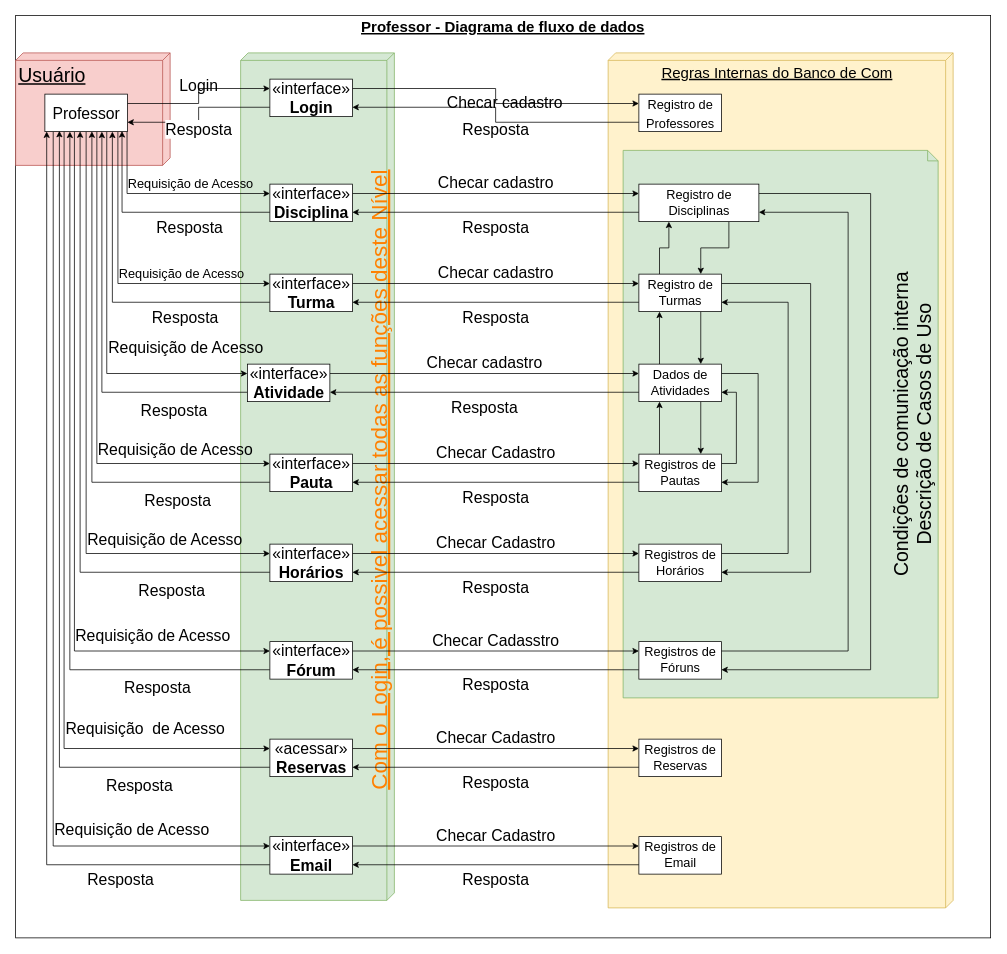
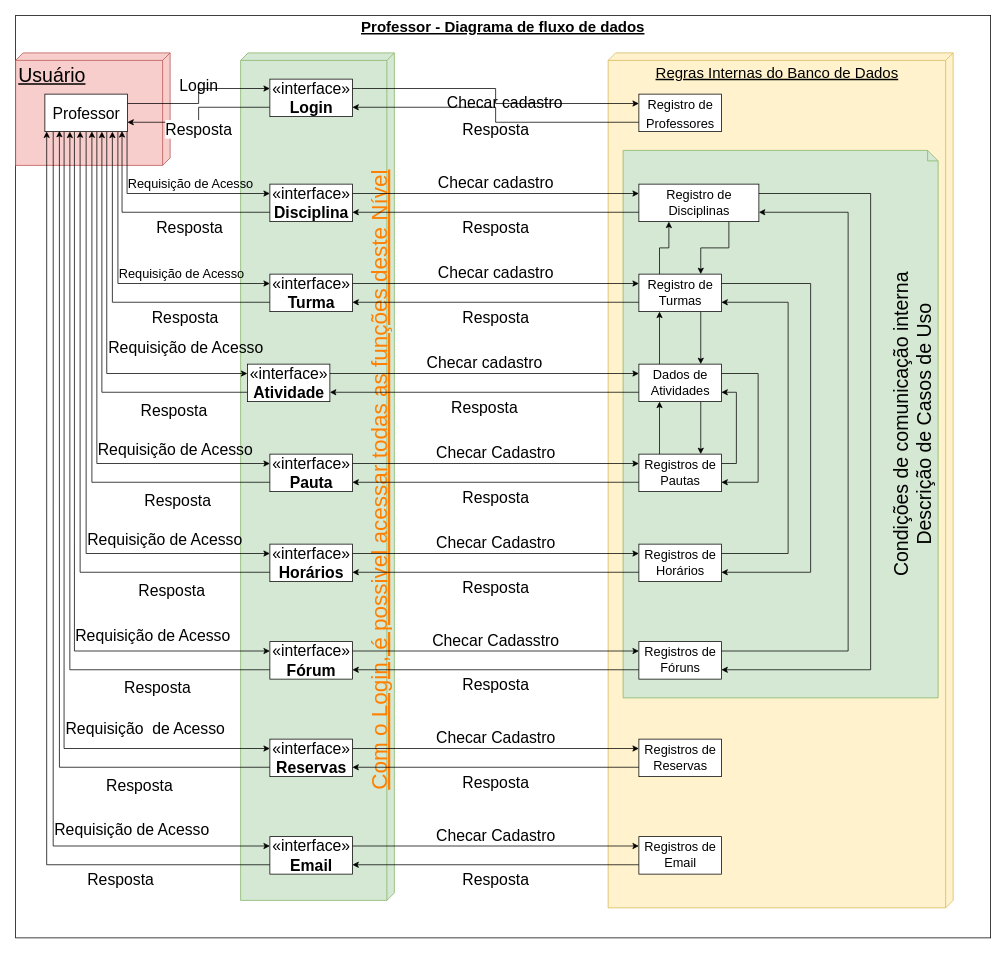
(777, 73) -> (777, 73)
(311, 758) -> (311, 758)
